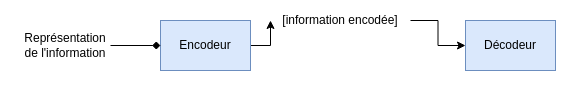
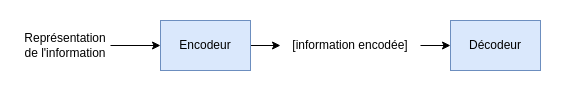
(341, 21) -> (351, 46)
(151, 46) -> (152, 46)
(511, 46) -> (496, 46)
